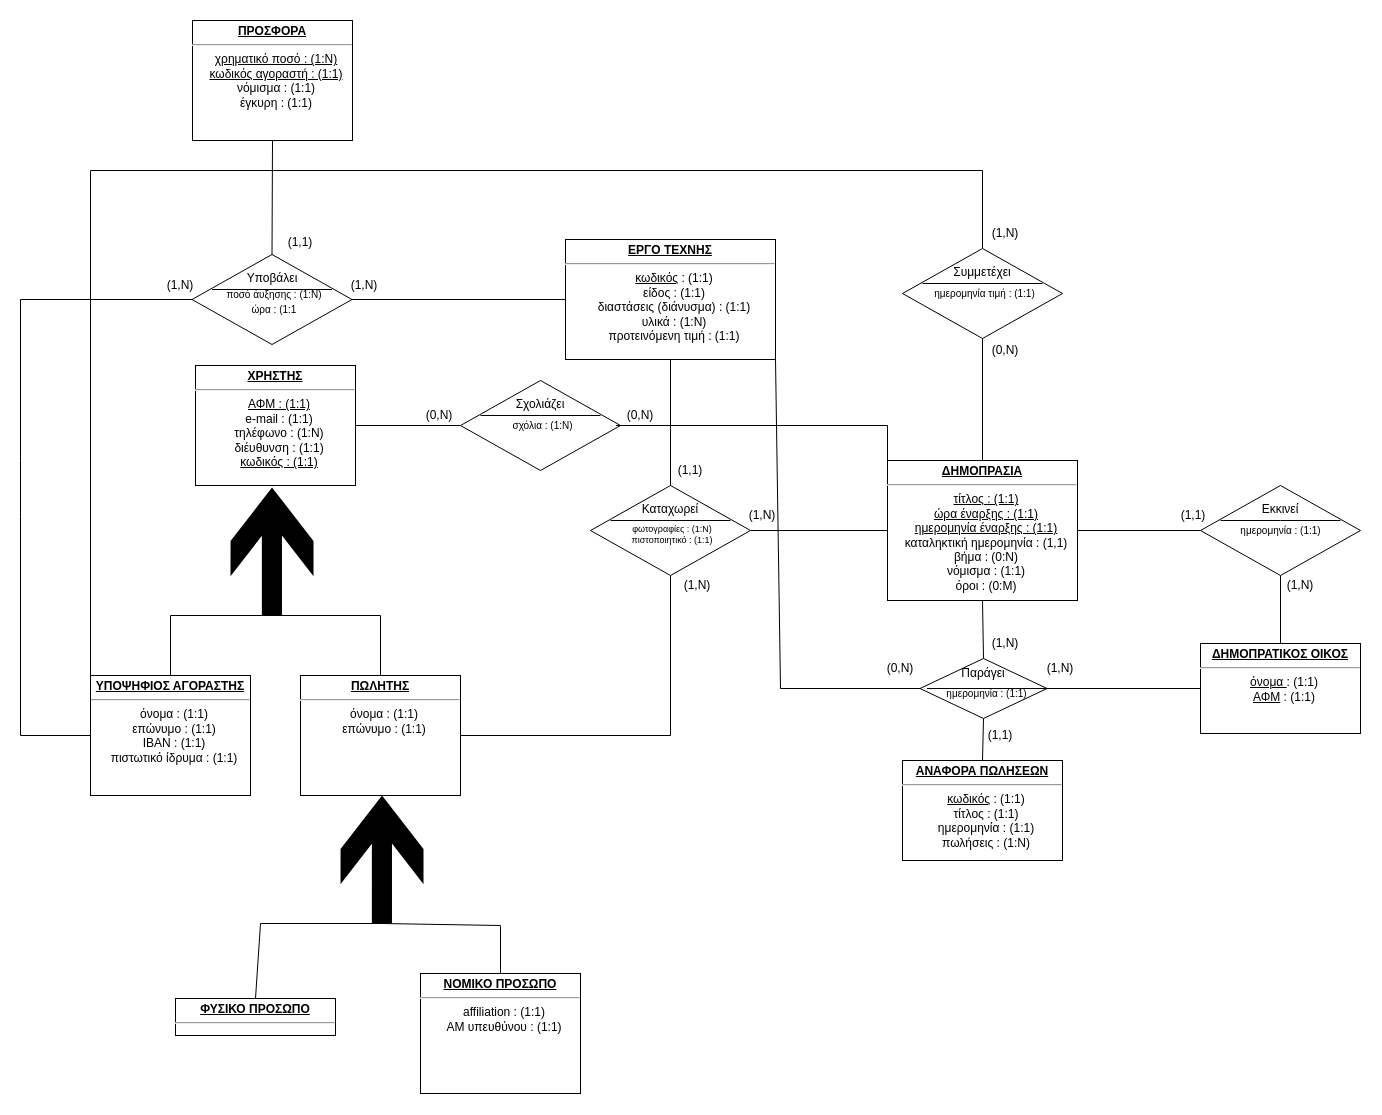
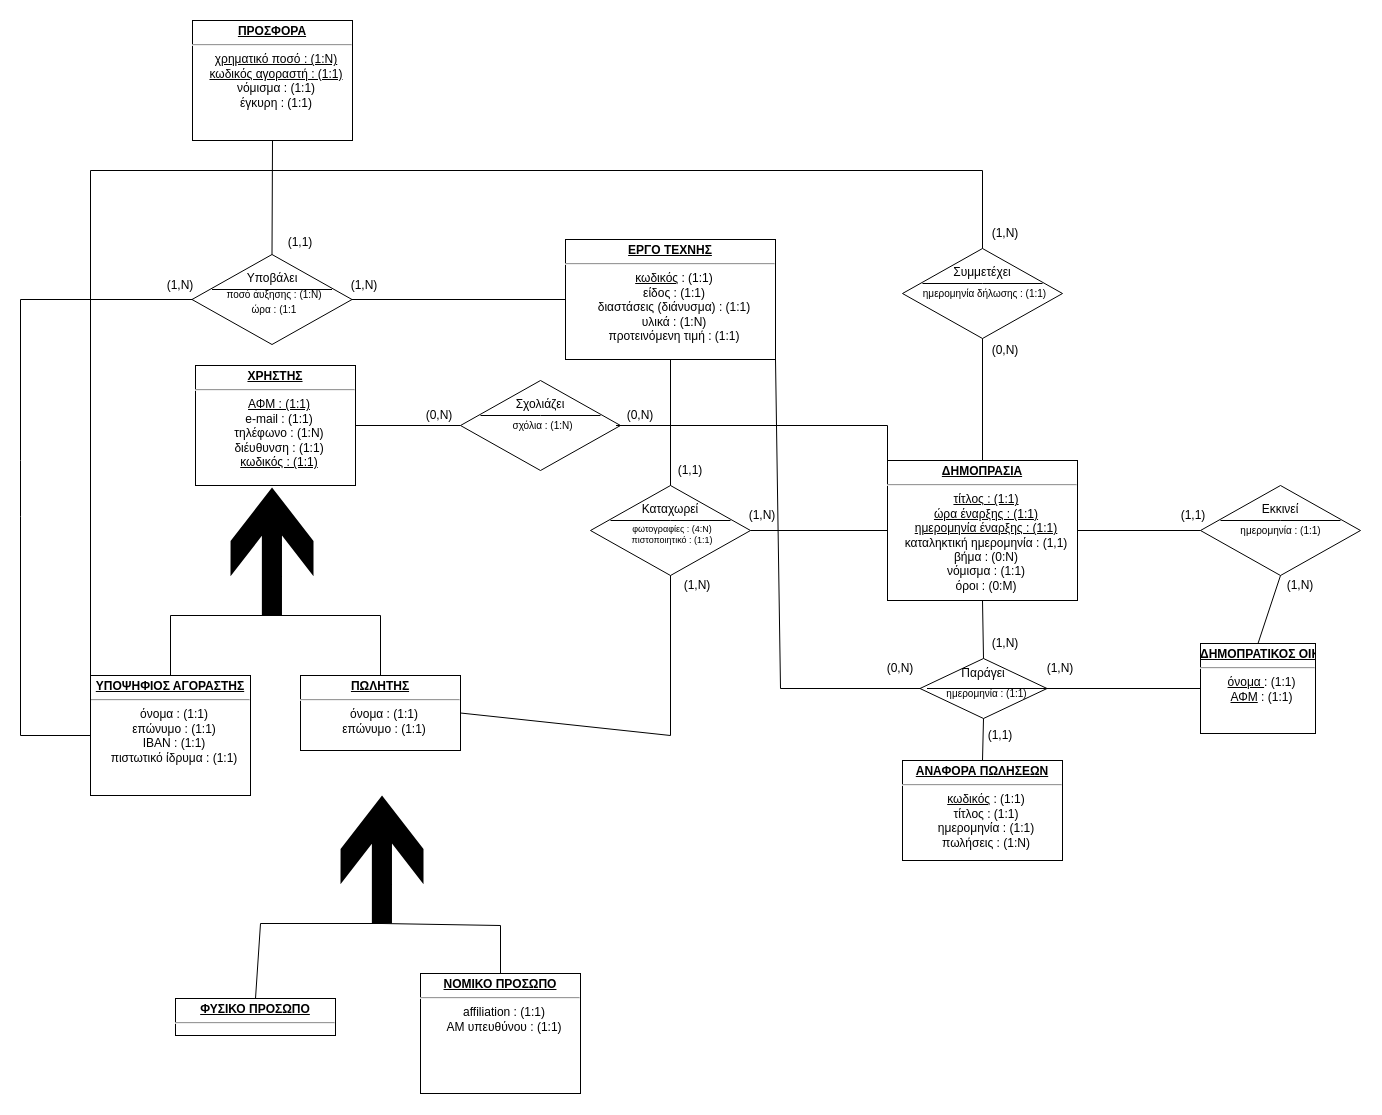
(985, 294) -> (985, 294)
(673, 529) -> (673, 529)
(1281, 689) -> (1258, 689)
(381, 736) -> (381, 713)
